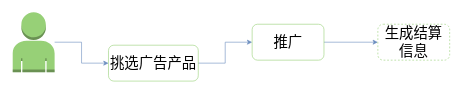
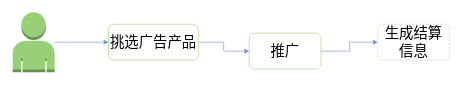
(288, 42) -> (285, 51)
(153, 63) -> (153, 42)
